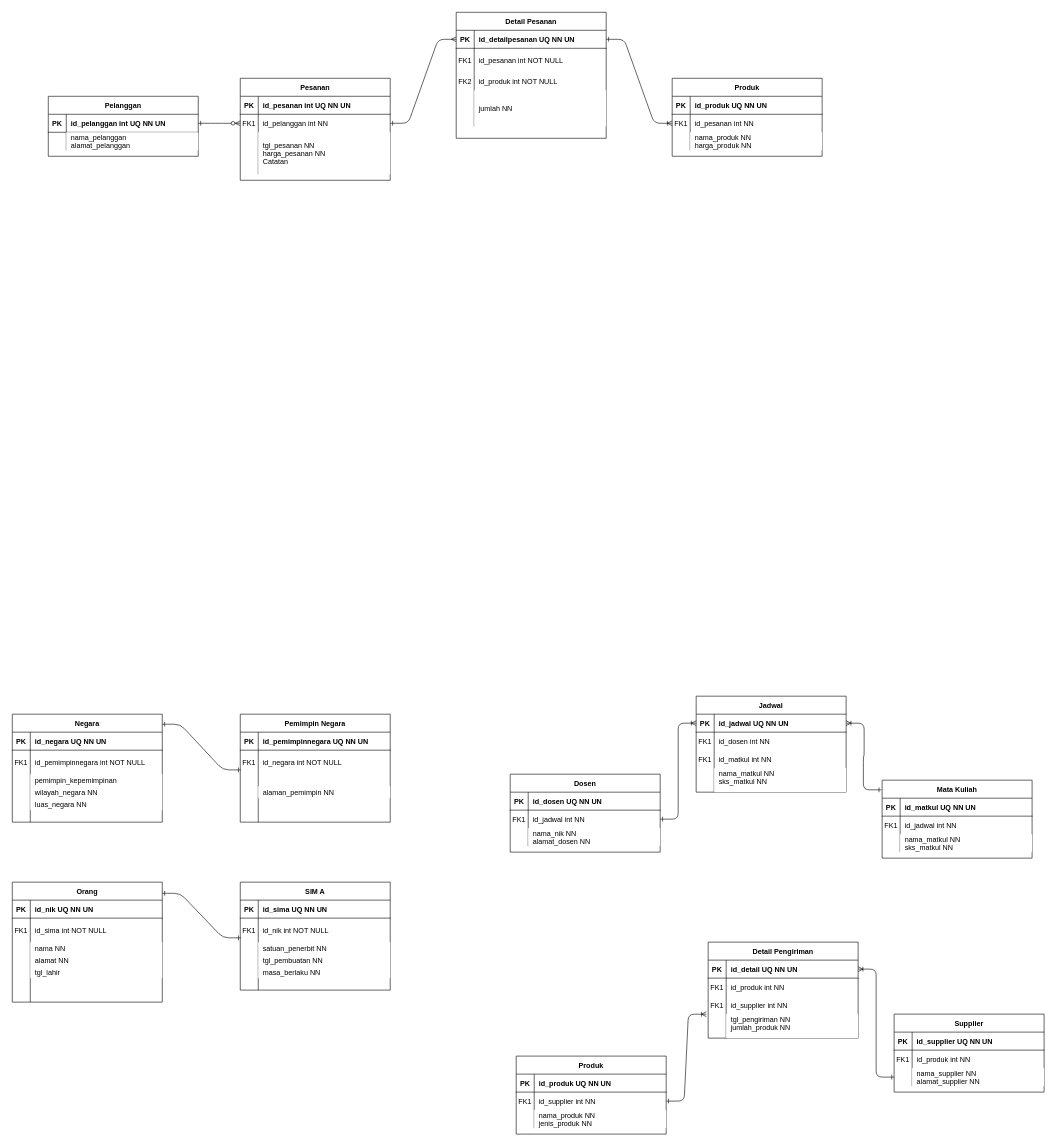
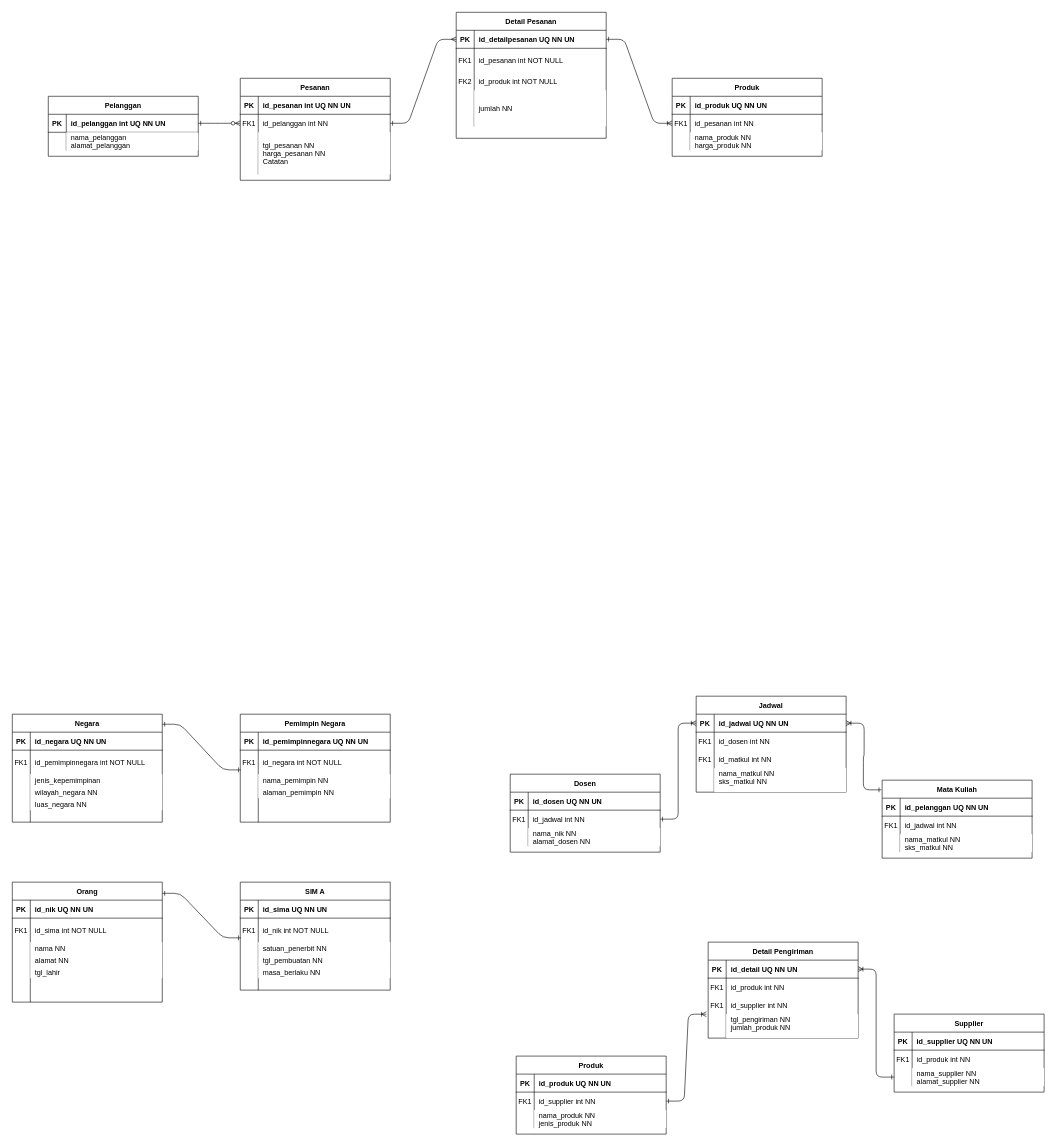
none -> (324, 780)
(73, 781) -> (68, 781)
(936, 808) -> (942, 808)
